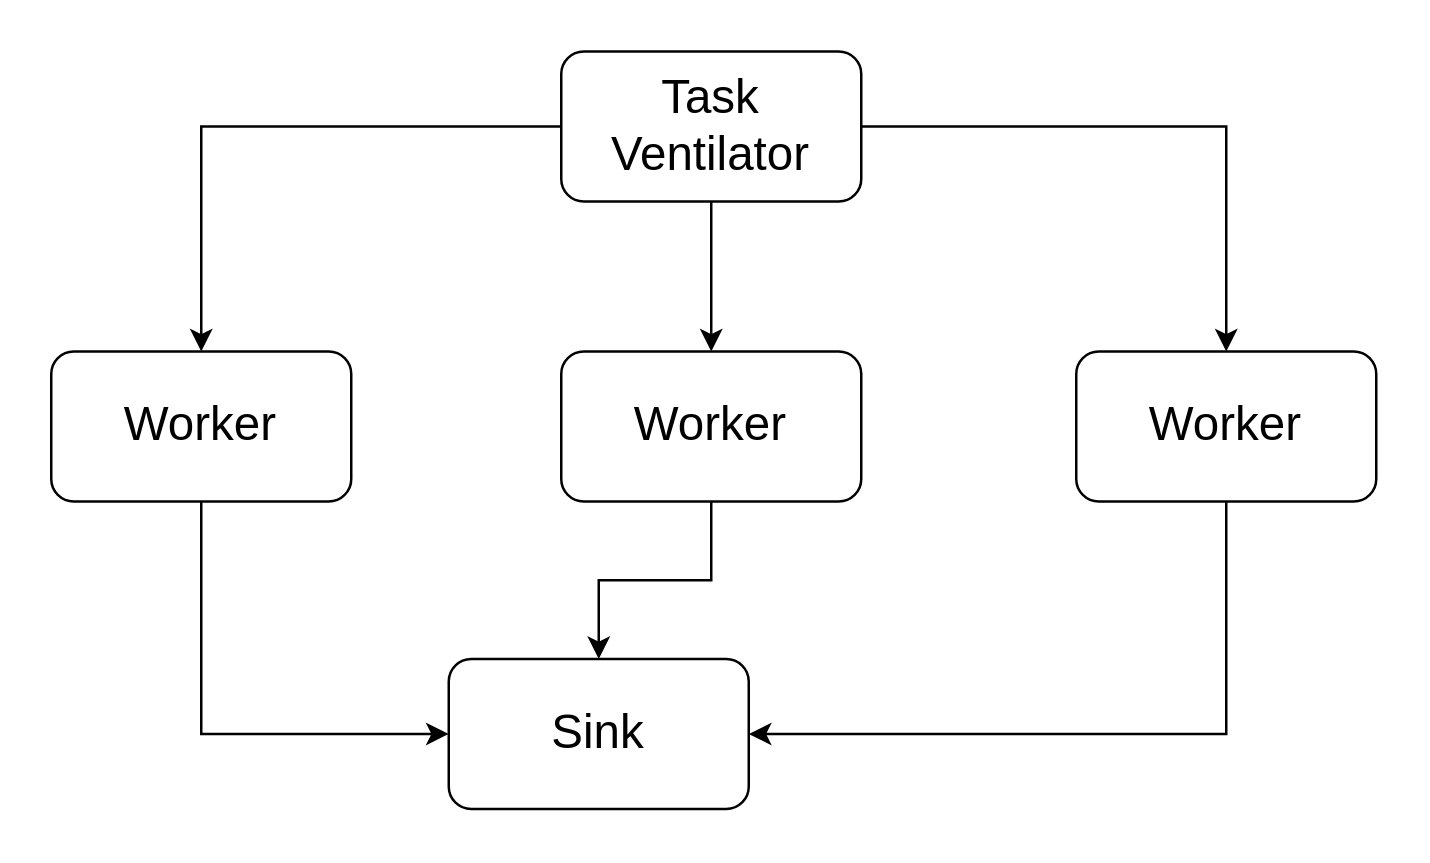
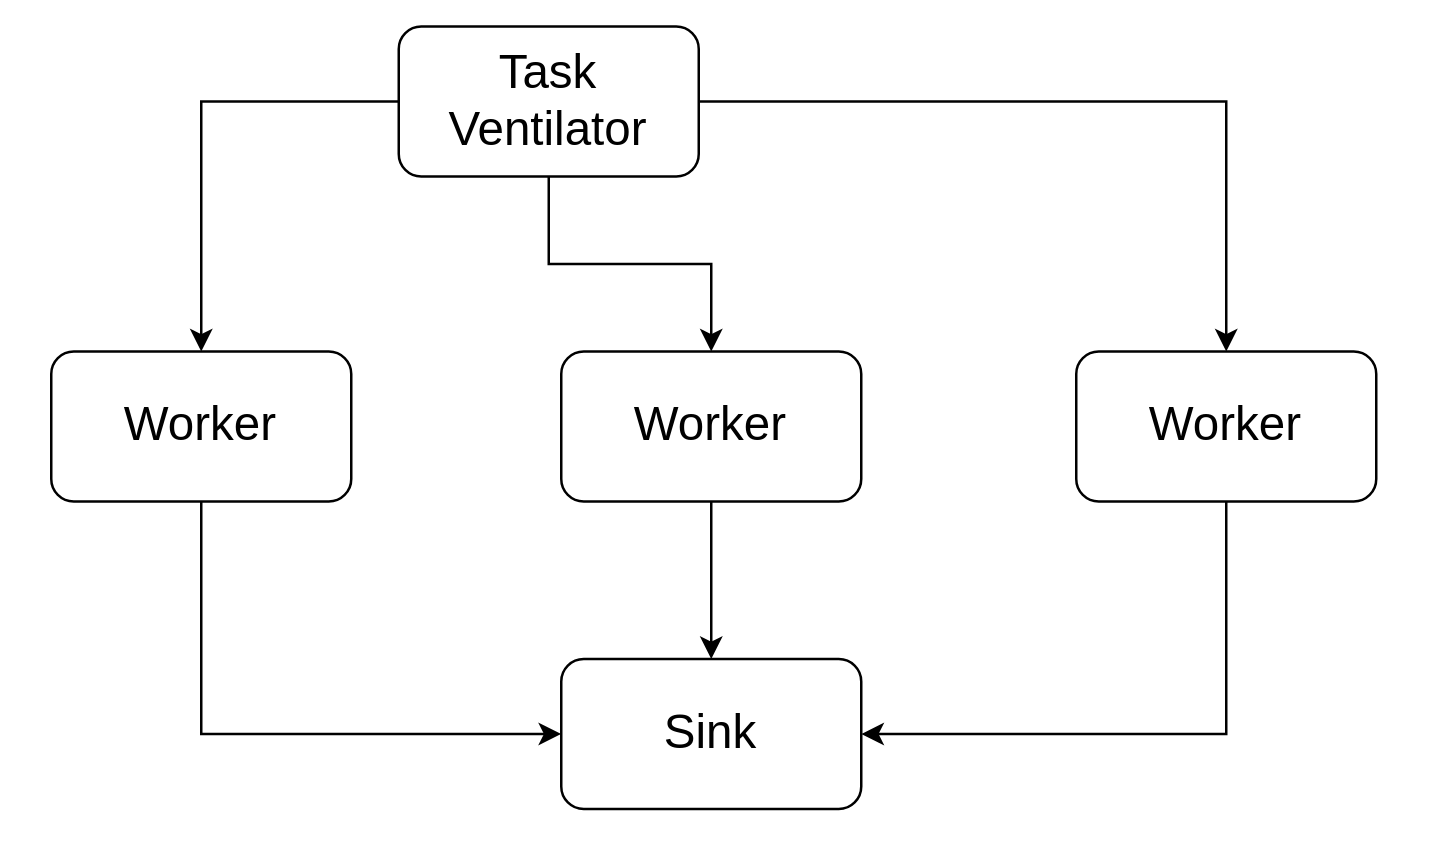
(711, 126) -> (549, 101)
(599, 734) -> (711, 734)
